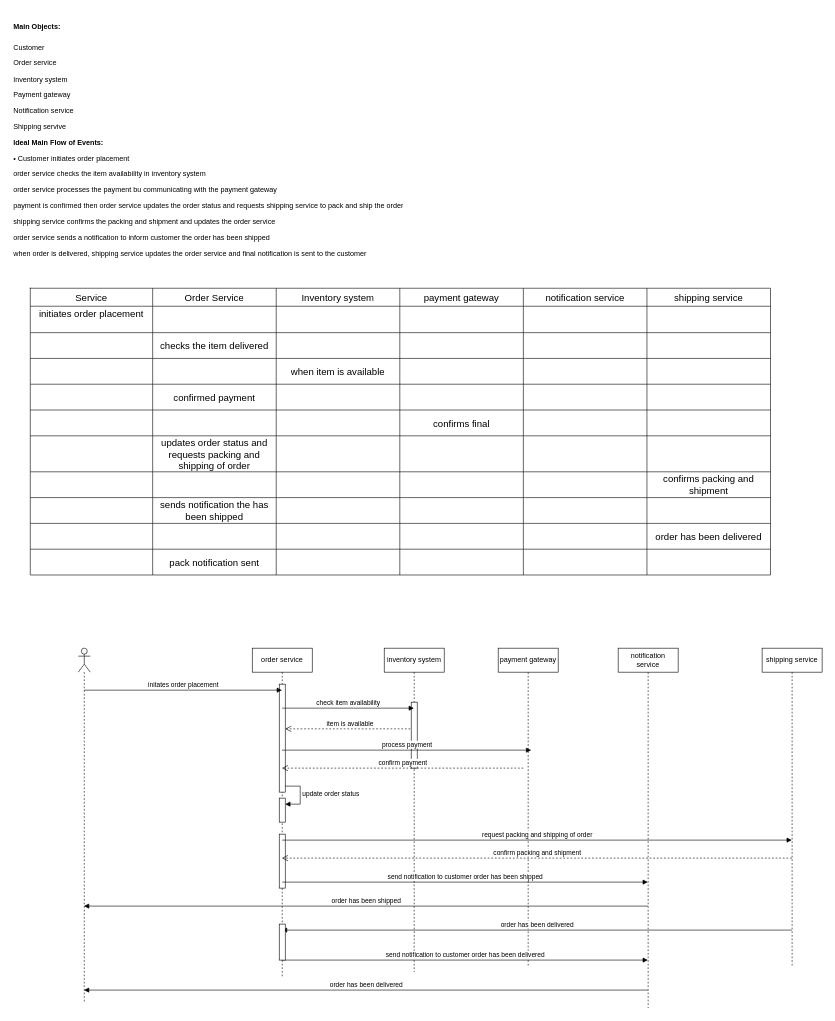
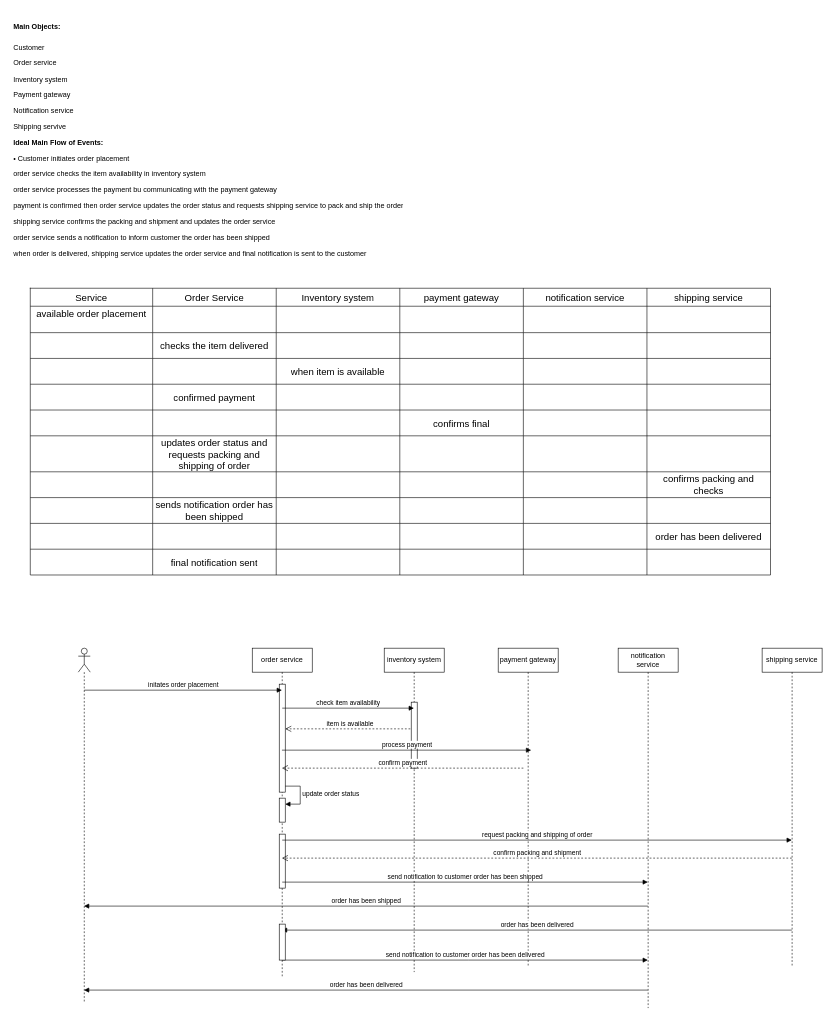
(92, 320) -> (92, 320)
(709, 485) -> (709, 485)
(215, 511) -> (215, 511)
(215, 563) -> (215, 563)
